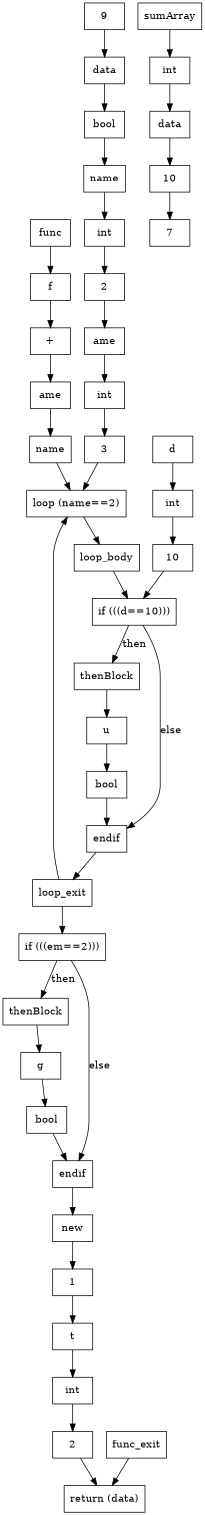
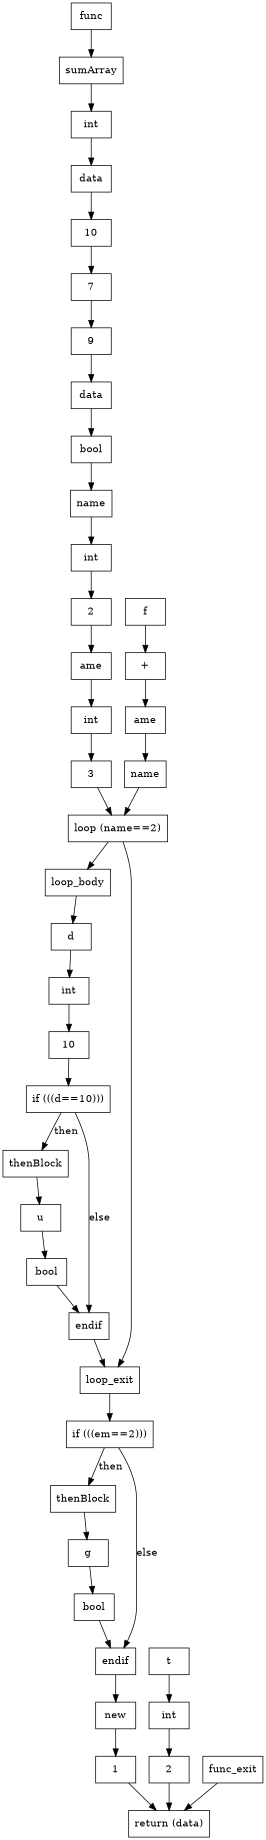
(50, 256) -> (91, 40)
none -> (91, 310)
(119, 582) -> (75, 906)
(53, 701) -> (131, 1101)
(73, 1306) -> (140, 1794)
